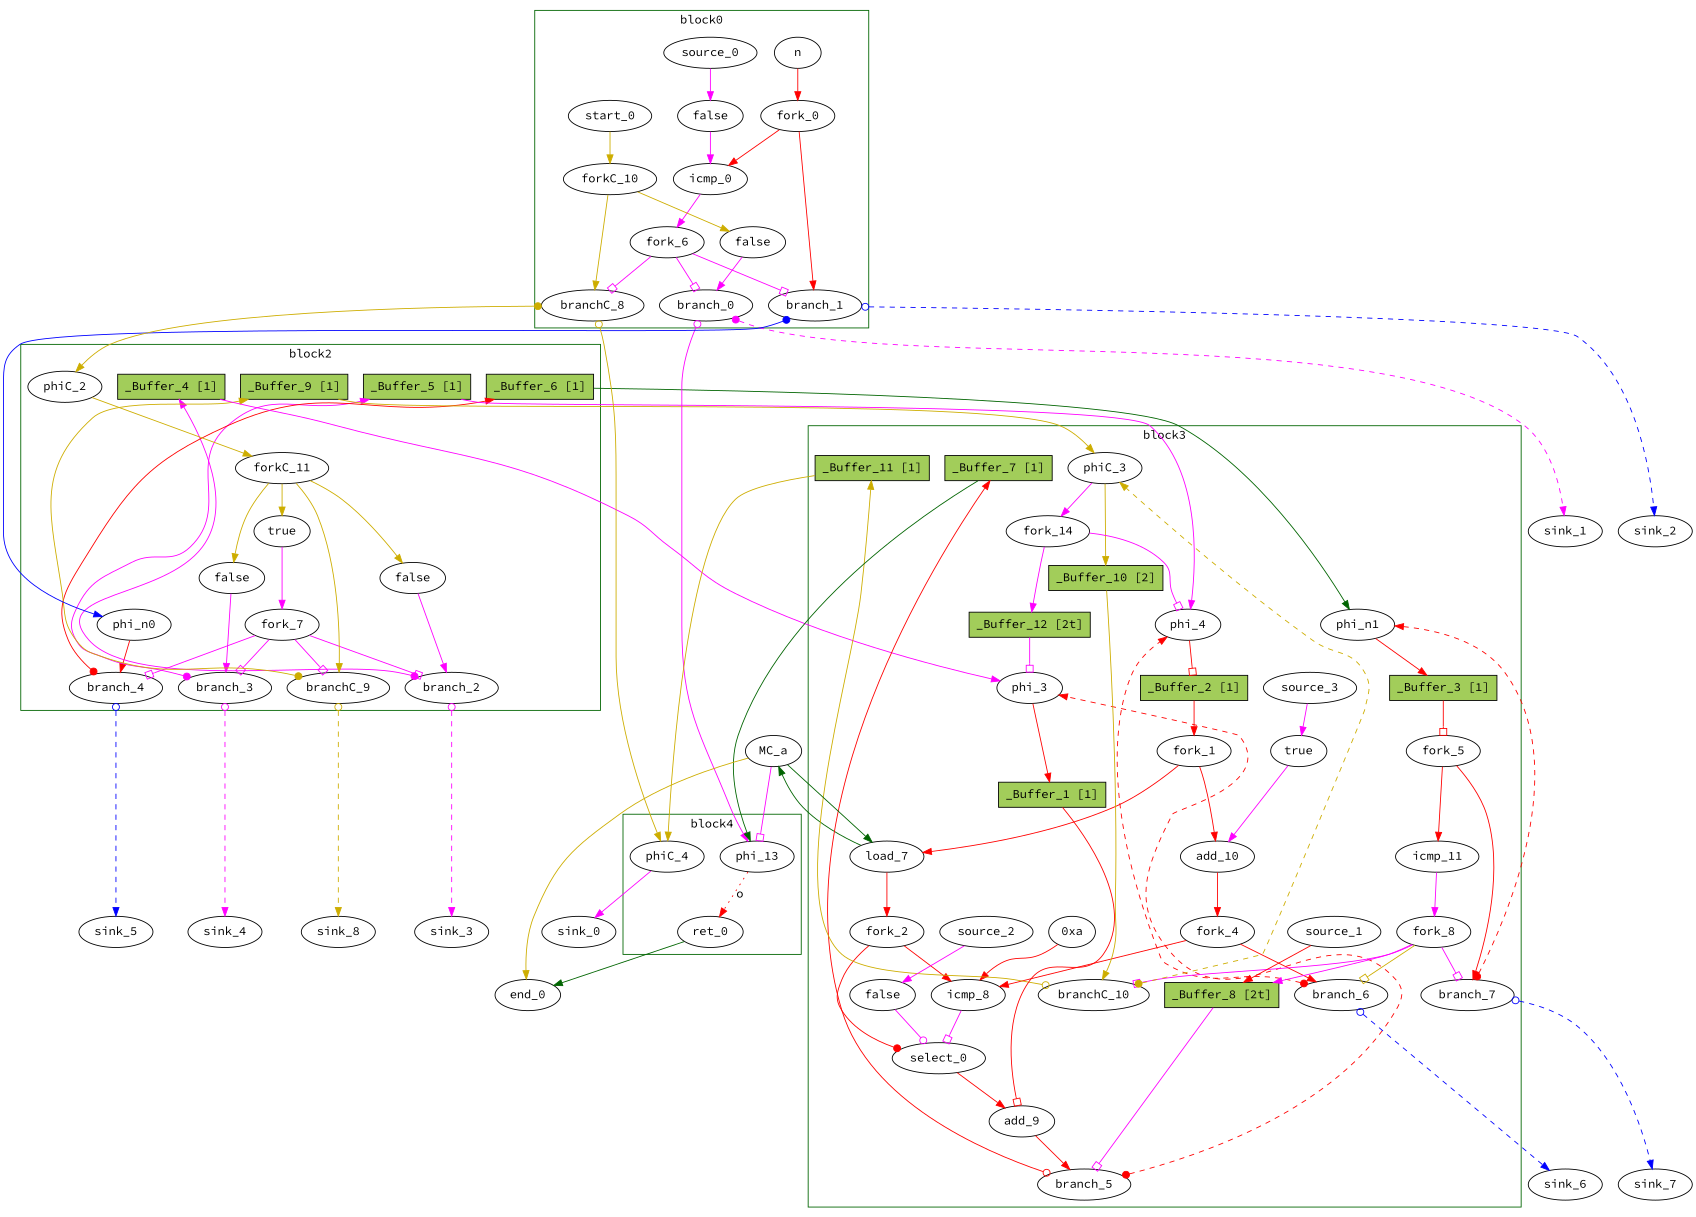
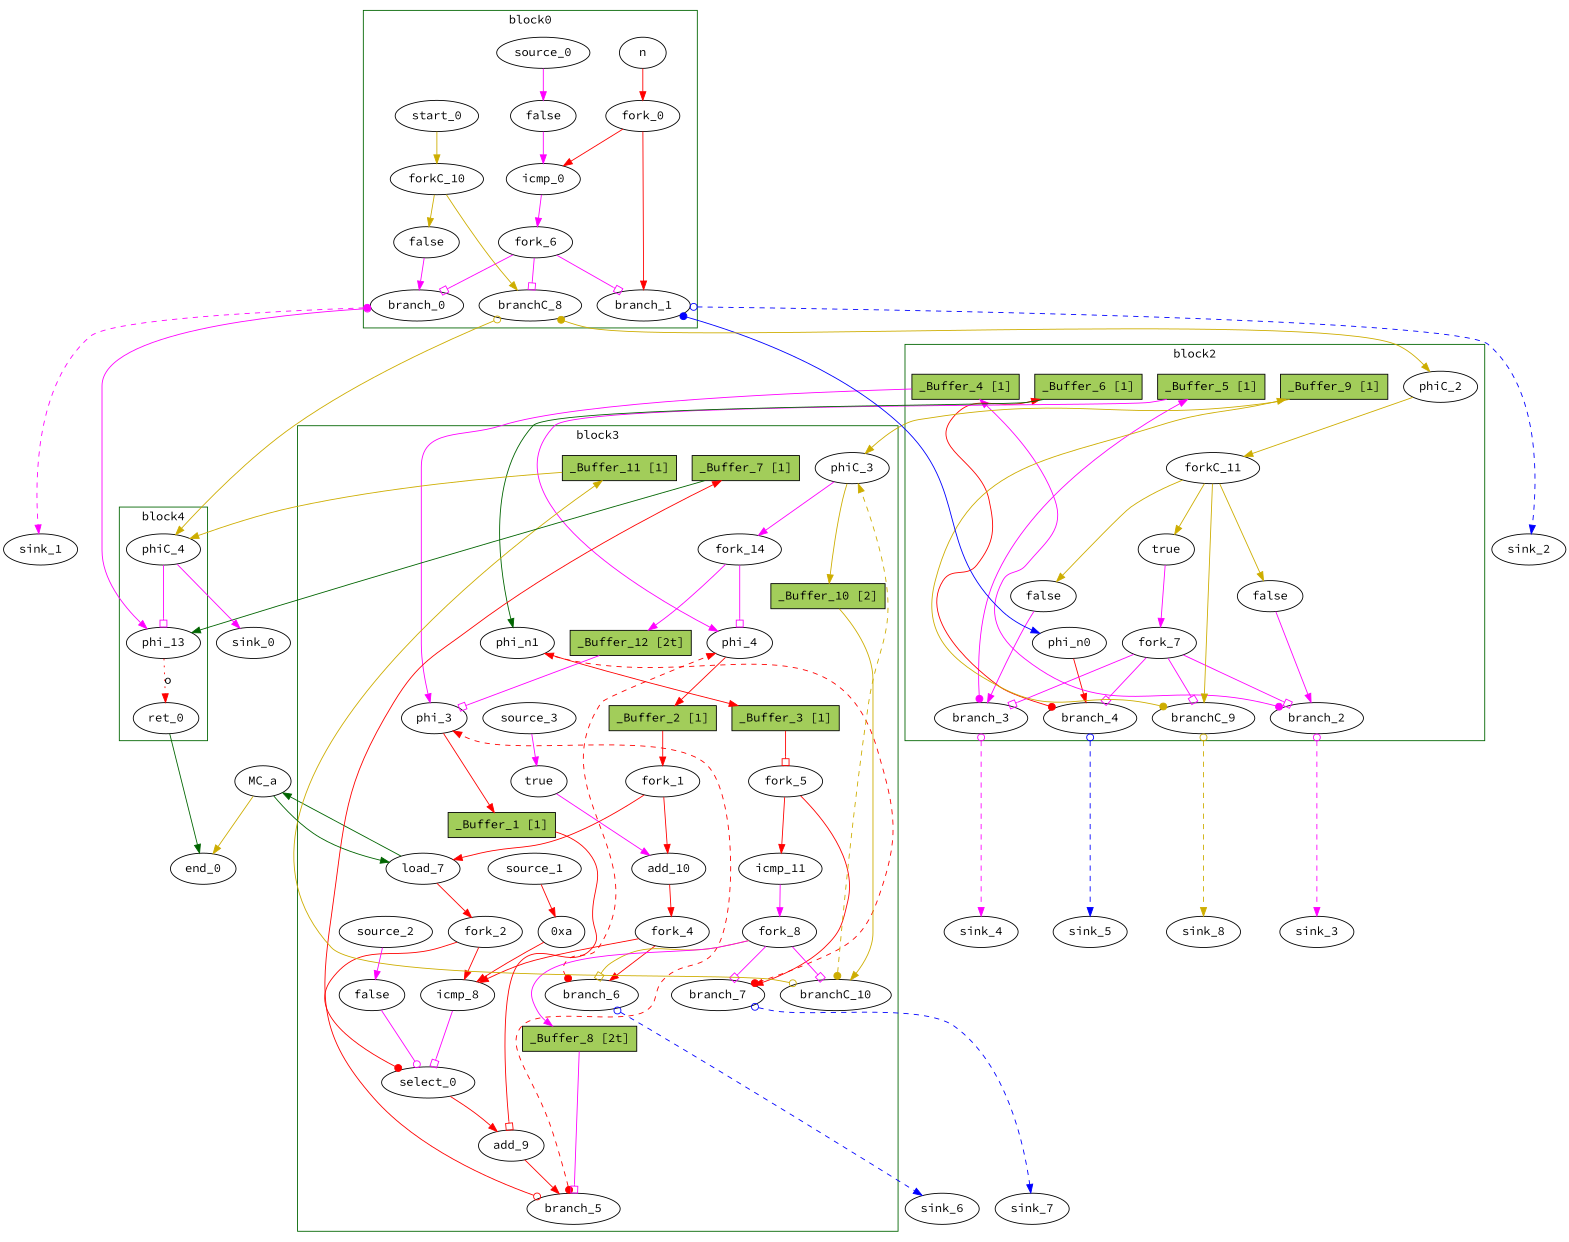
(1191, 654) -> (703, 678)
(766, 800) -> (163, 592)
(1286, 959) -> (546, 897)
